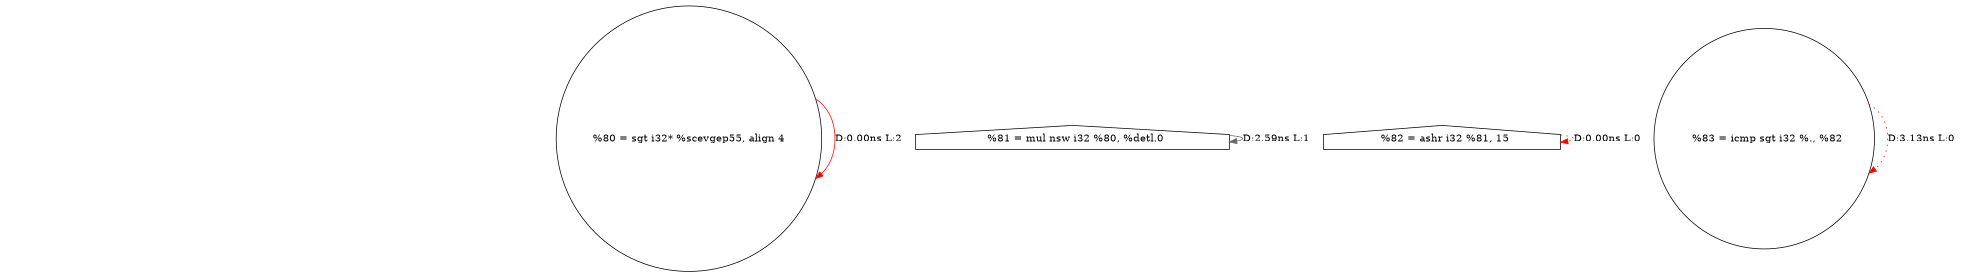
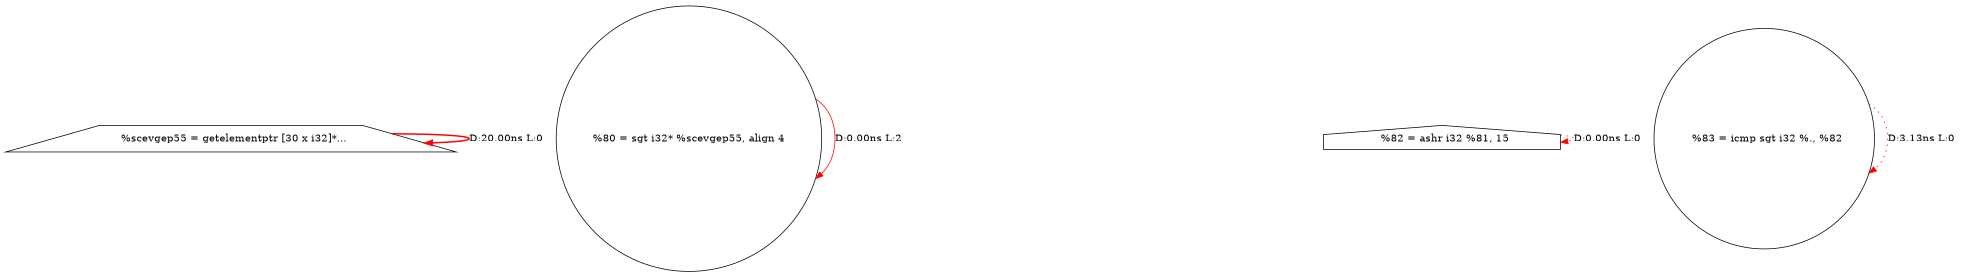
none -> (231, 139)
(1072, 139) -> none
